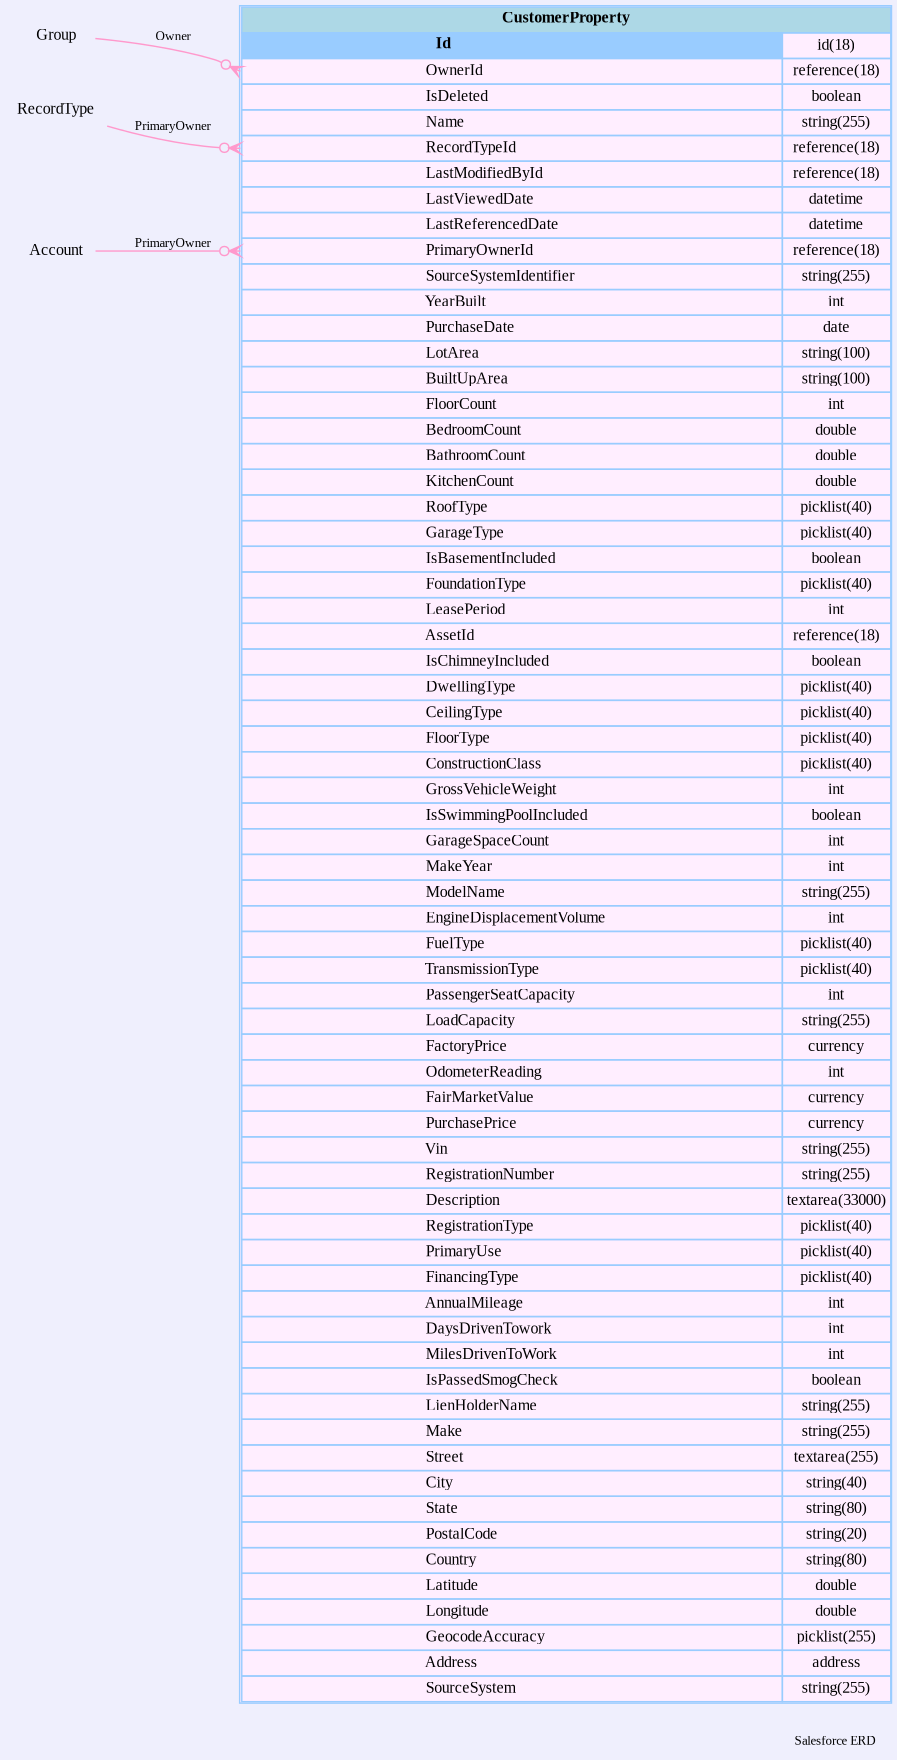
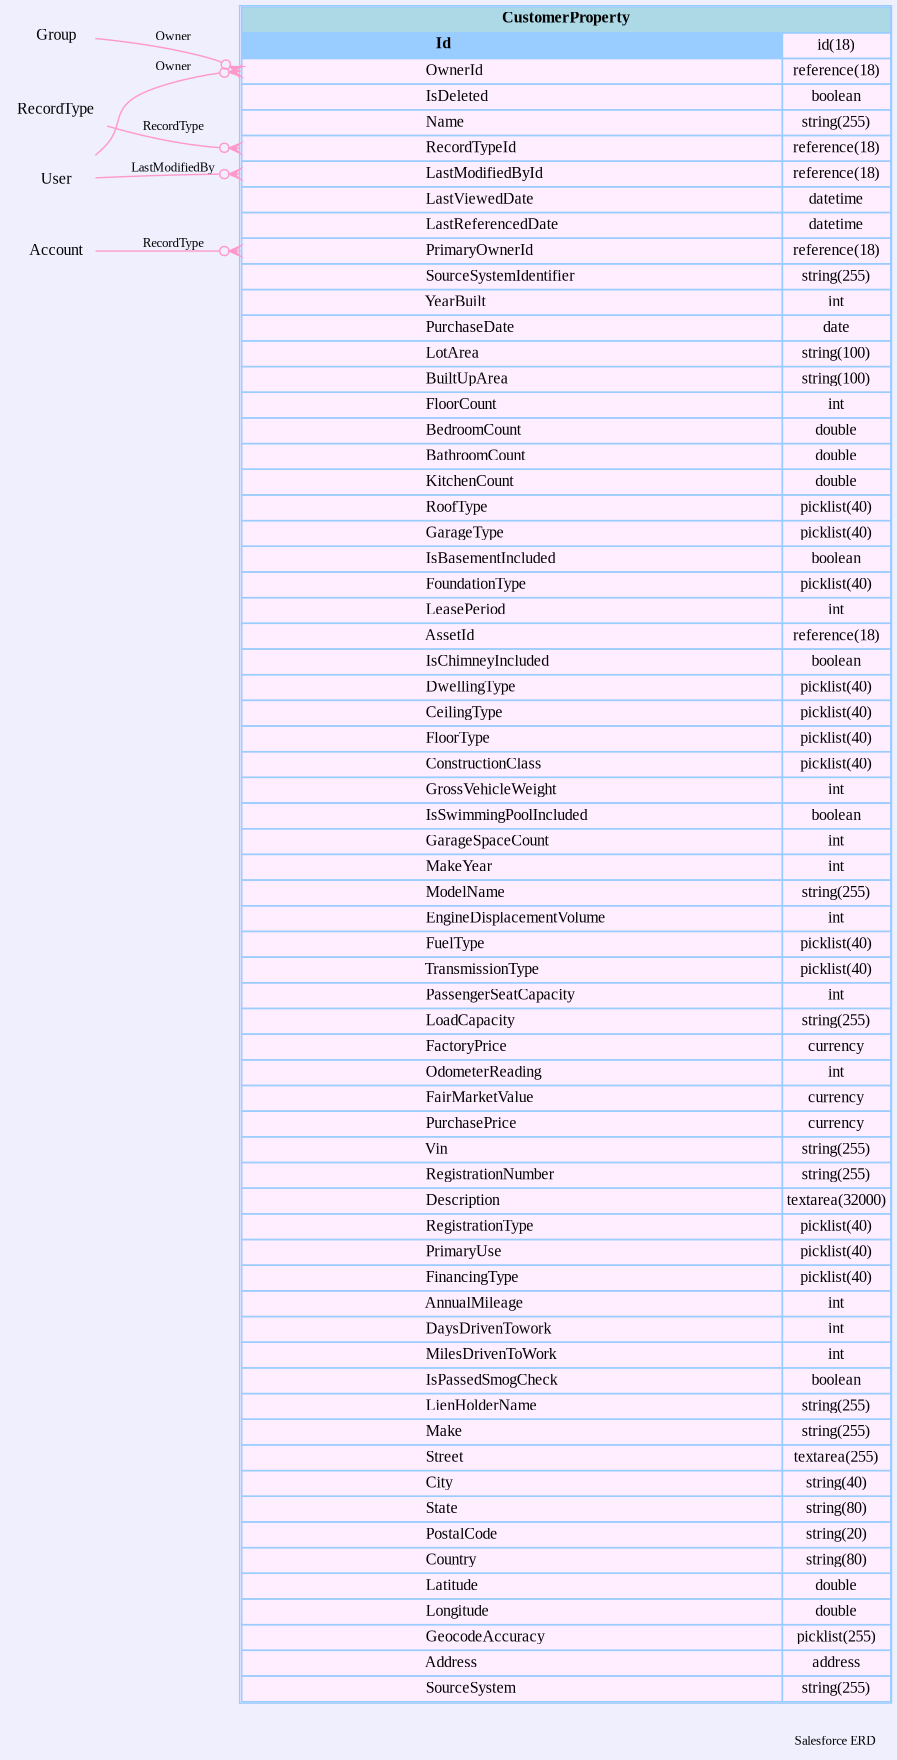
(173, 127) -> (173, 127)
none -> (56, 180)
(173, 244) -> (173, 244)
(837, 1200) -> (837, 1200)
